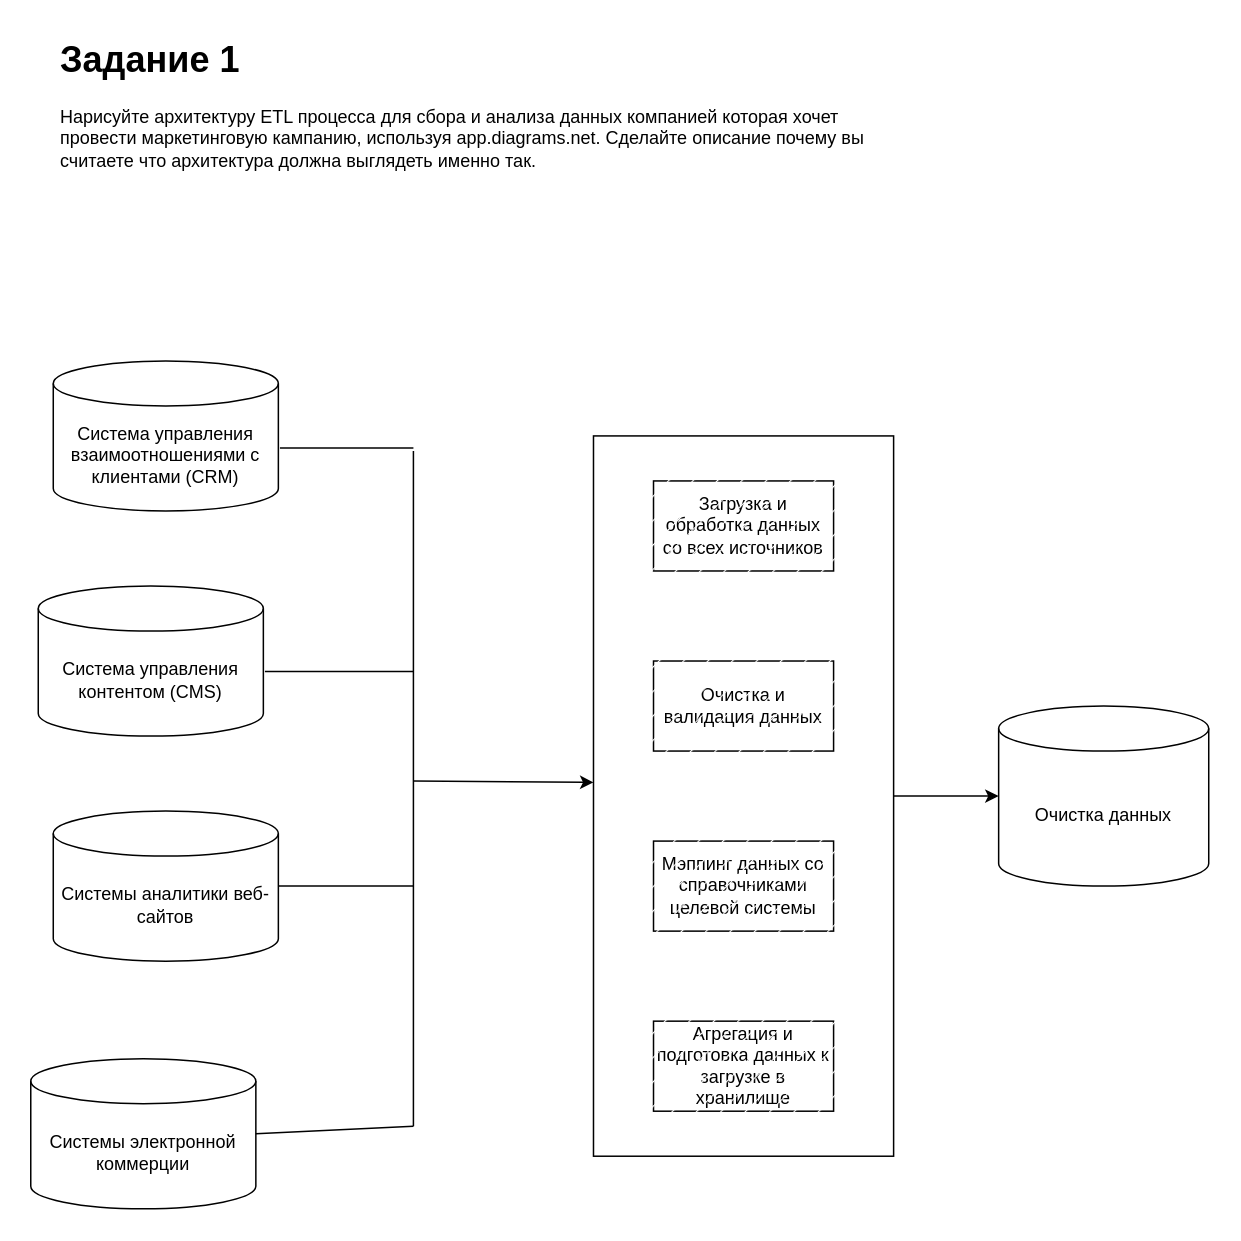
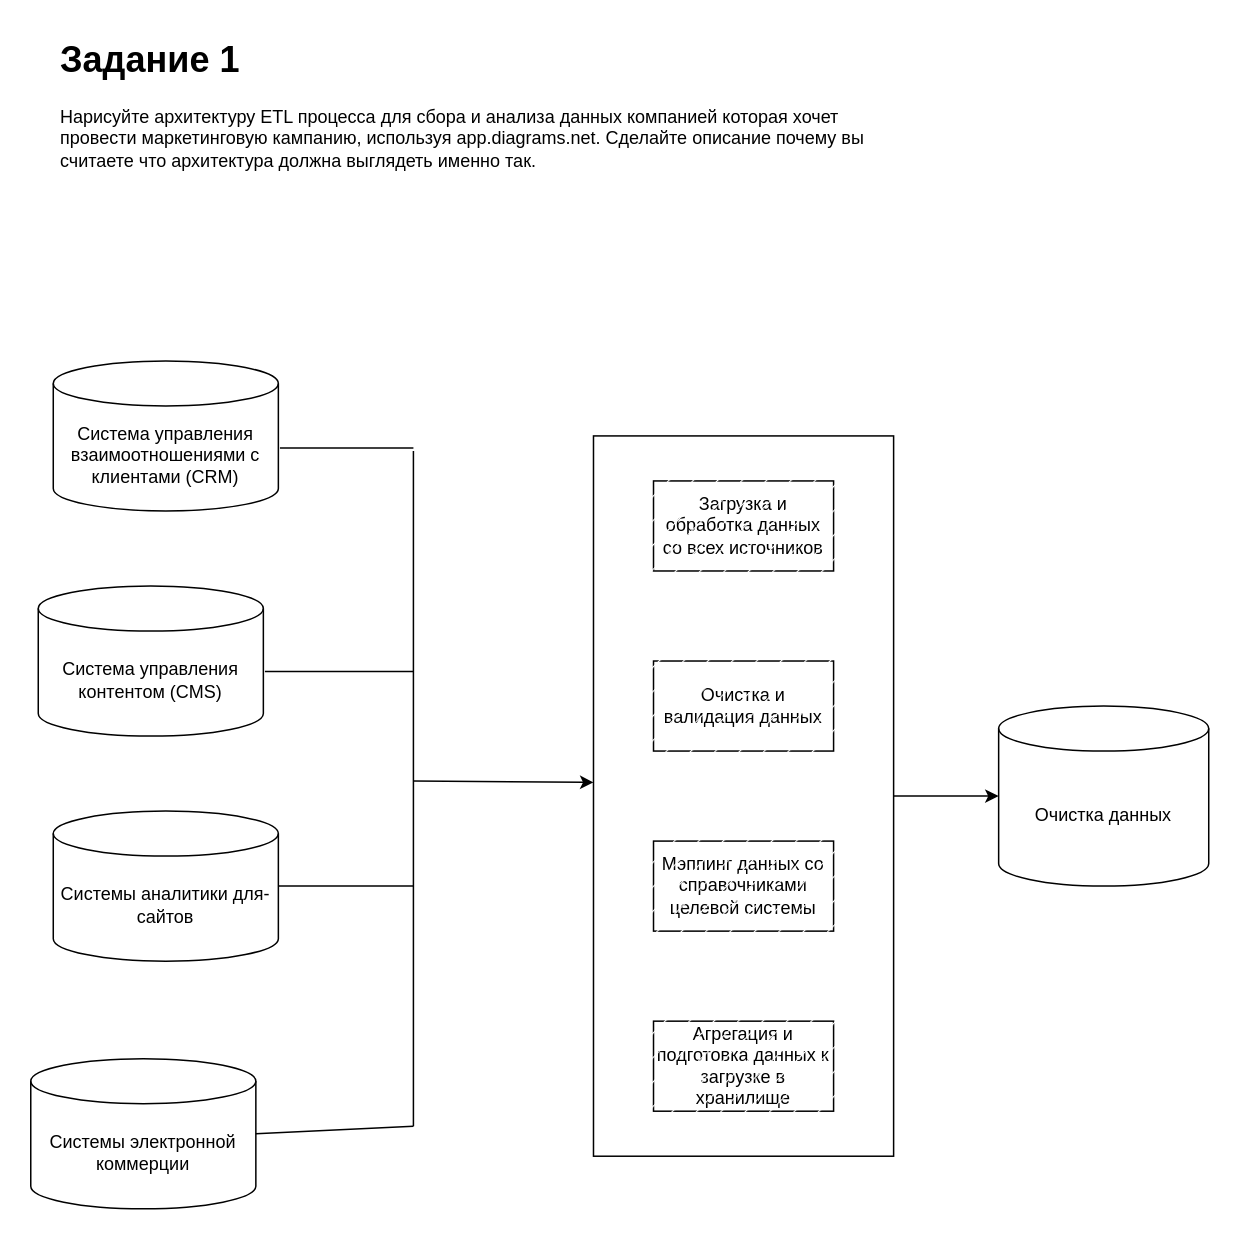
(166, 905) -> (166, 905)
